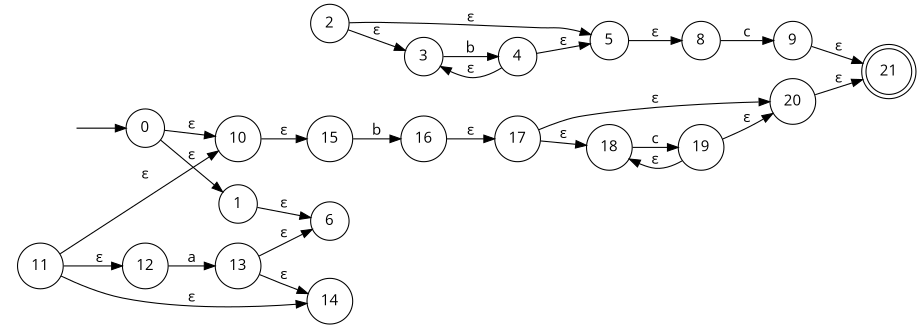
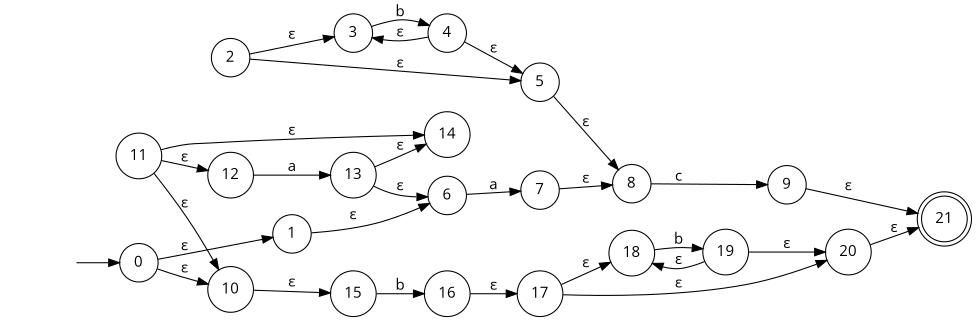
(655, 139) -> (679, 240)
none -> (540, 190)
